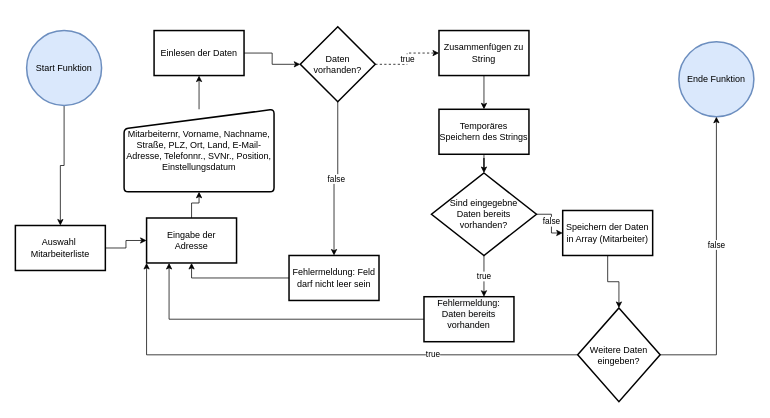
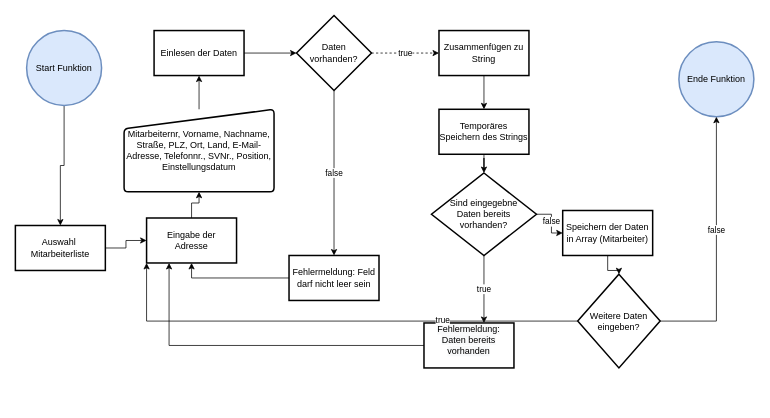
(338, 64) -> (334, 53)
(469, 319) -> (469, 345)
(619, 355) -> (619, 321)
